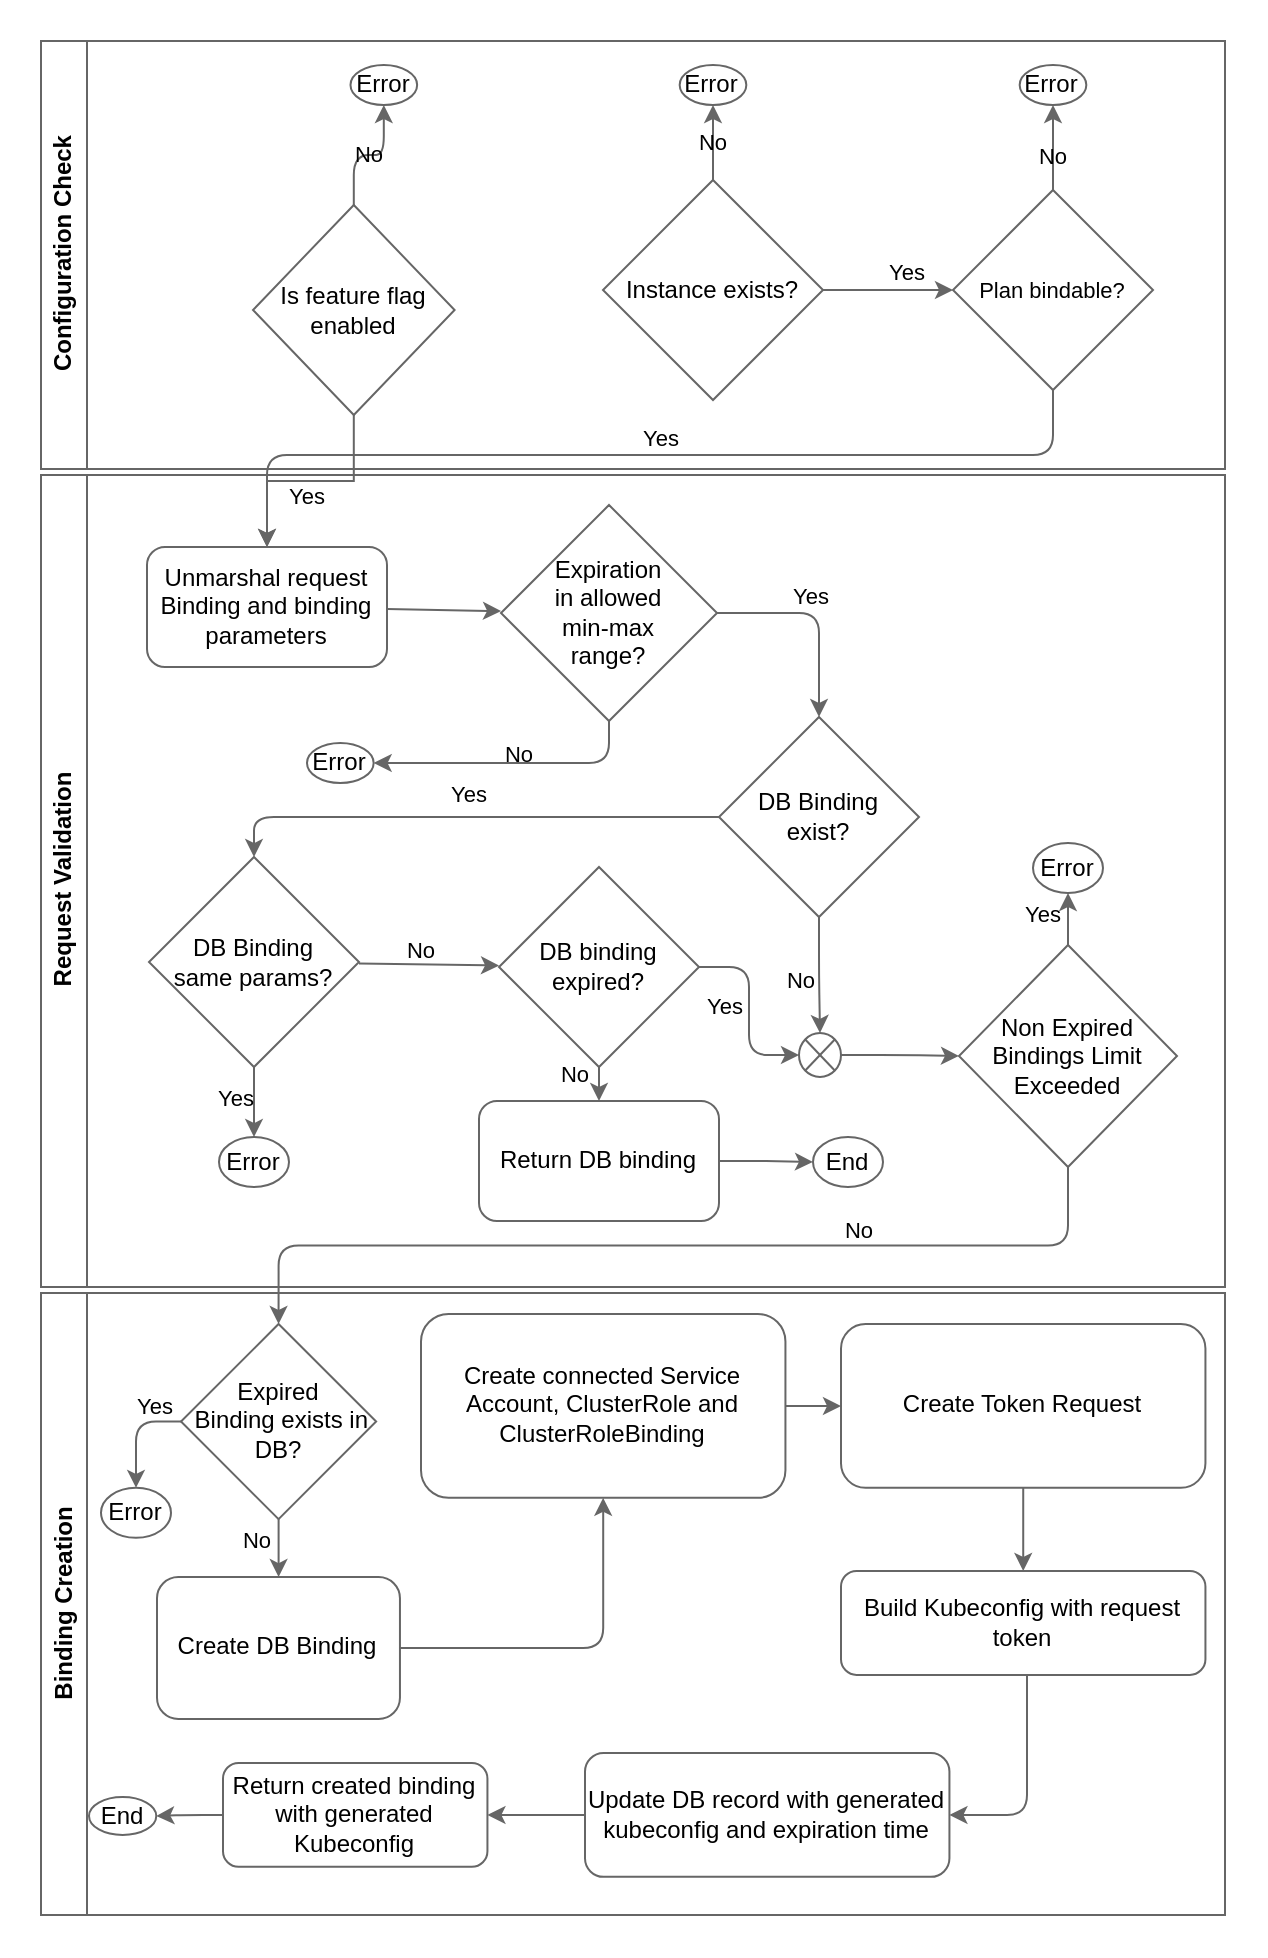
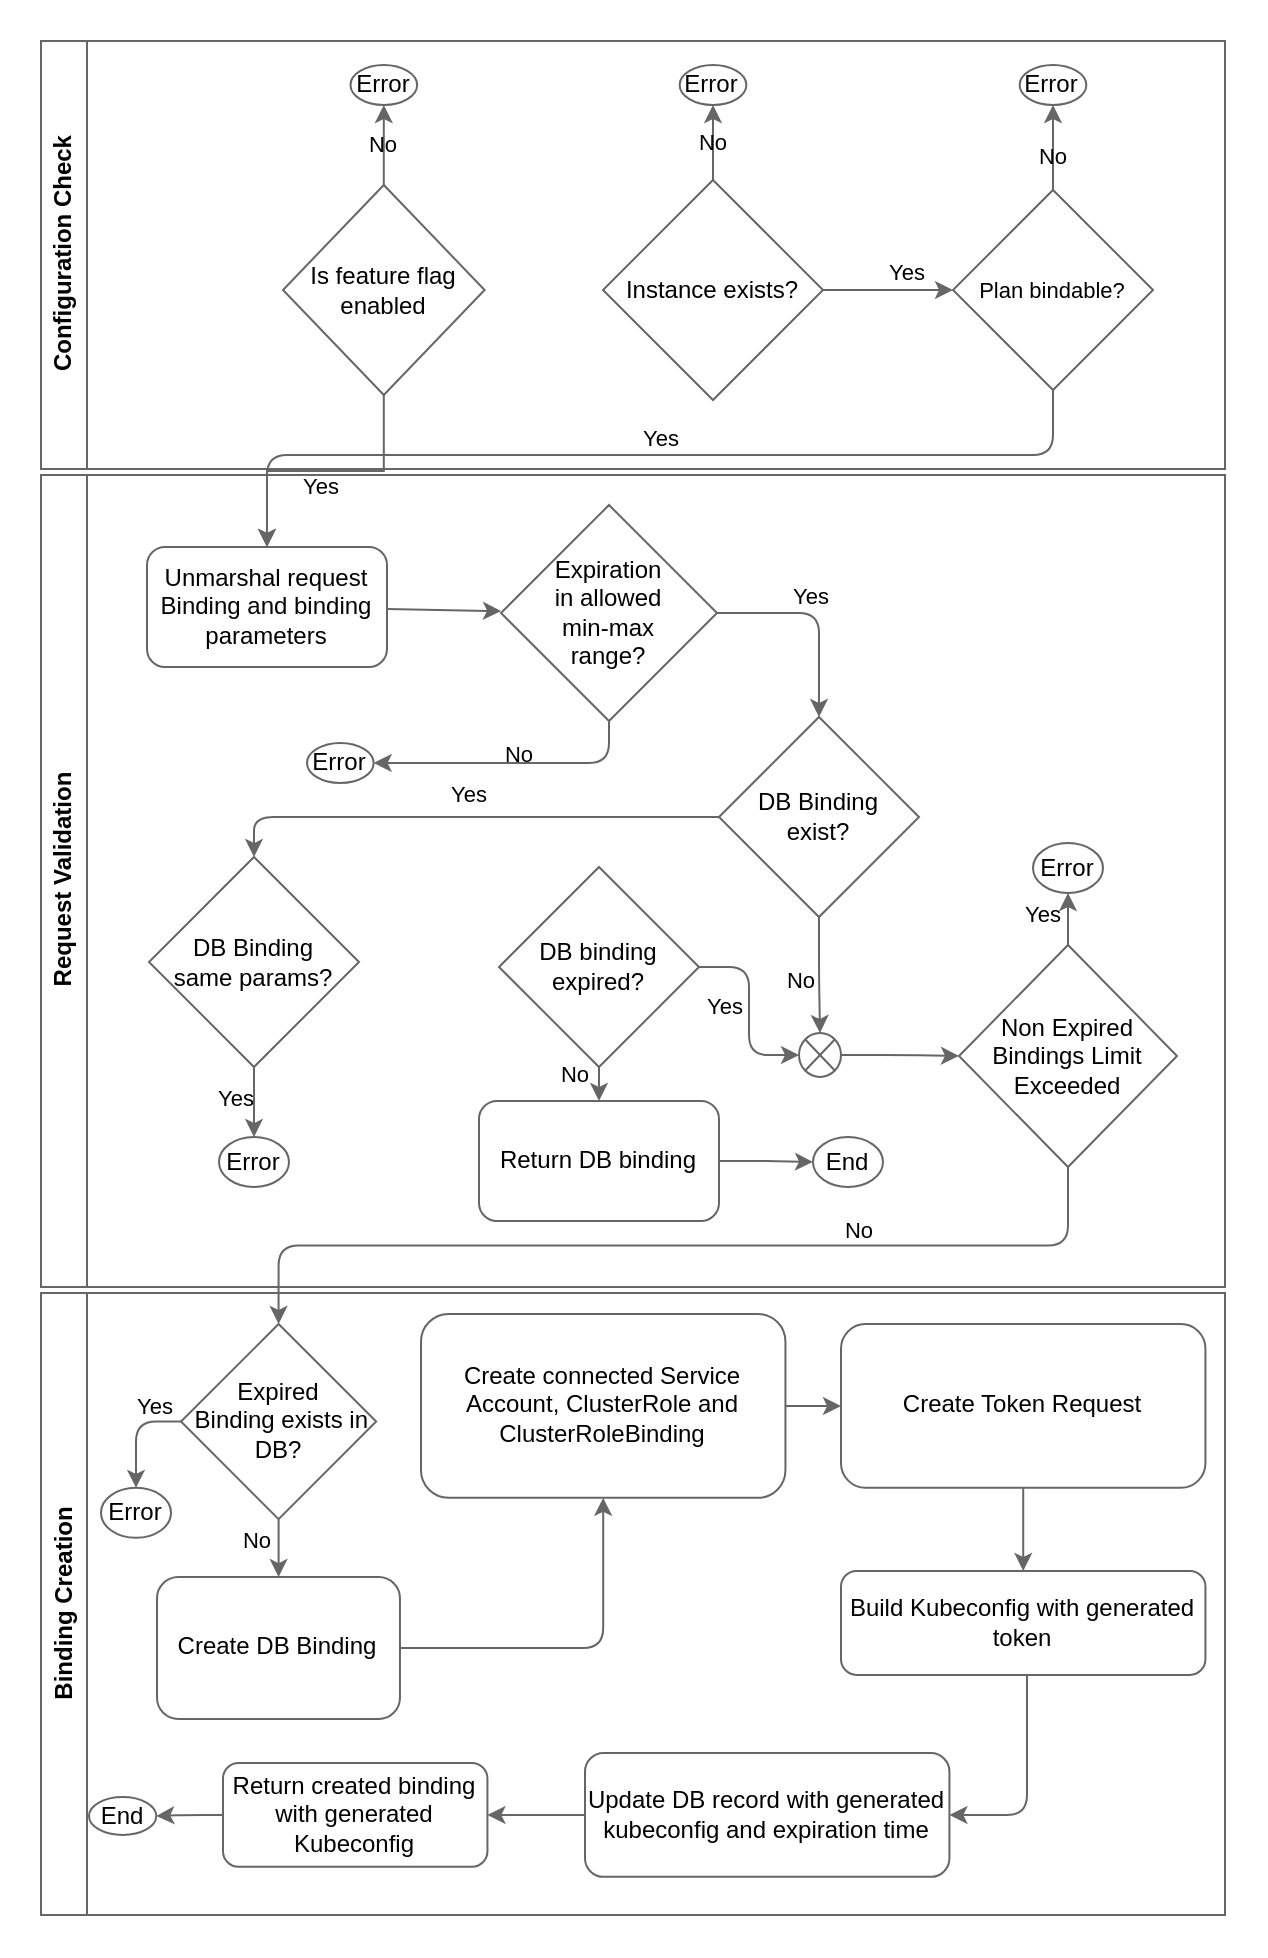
(354, 310) -> (384, 290)
(422, 964) -> none
(1023, 1623) -> (1023, 1623)
